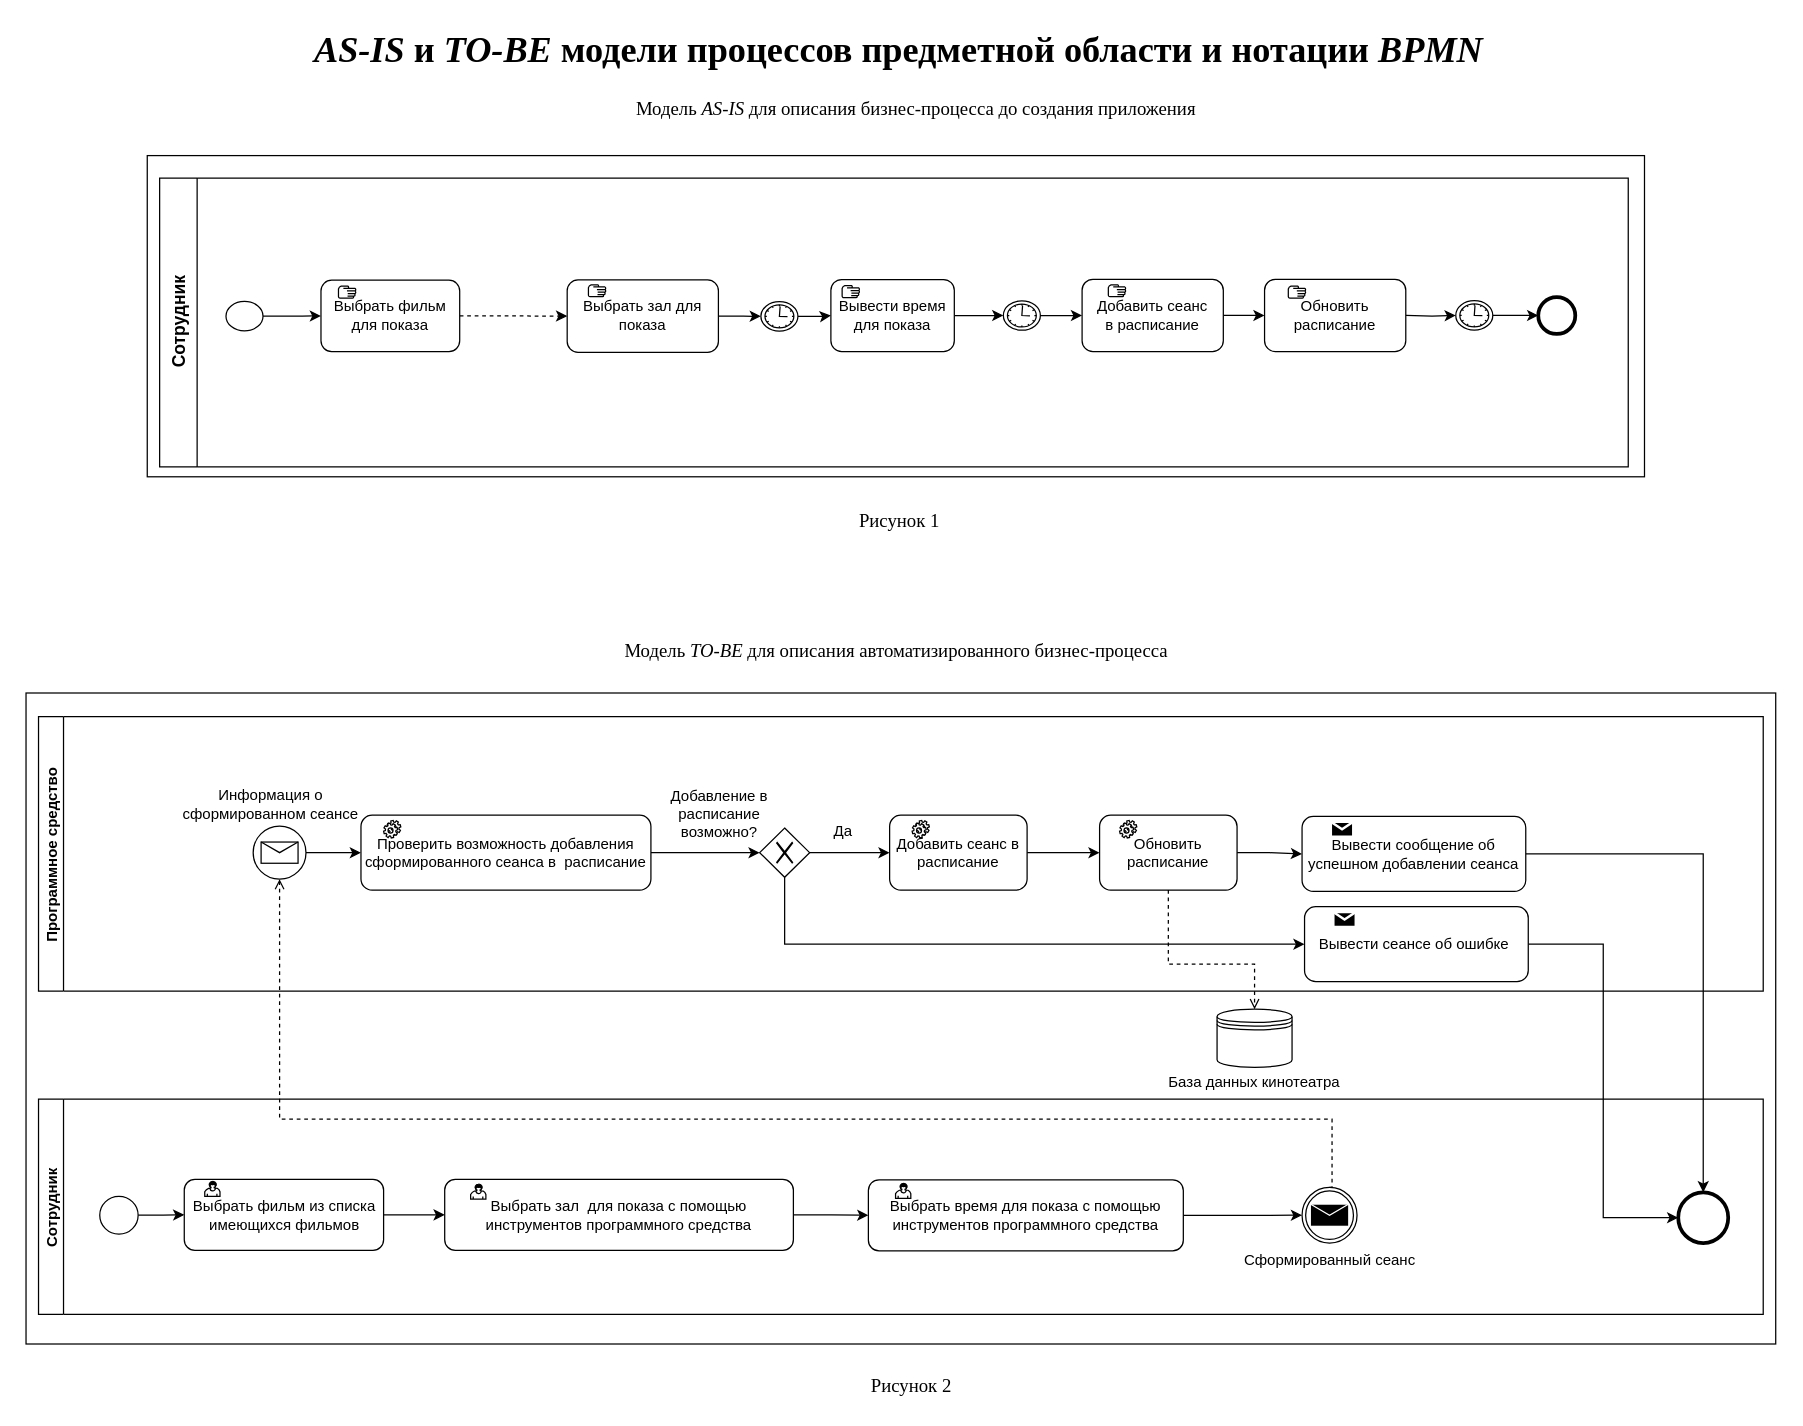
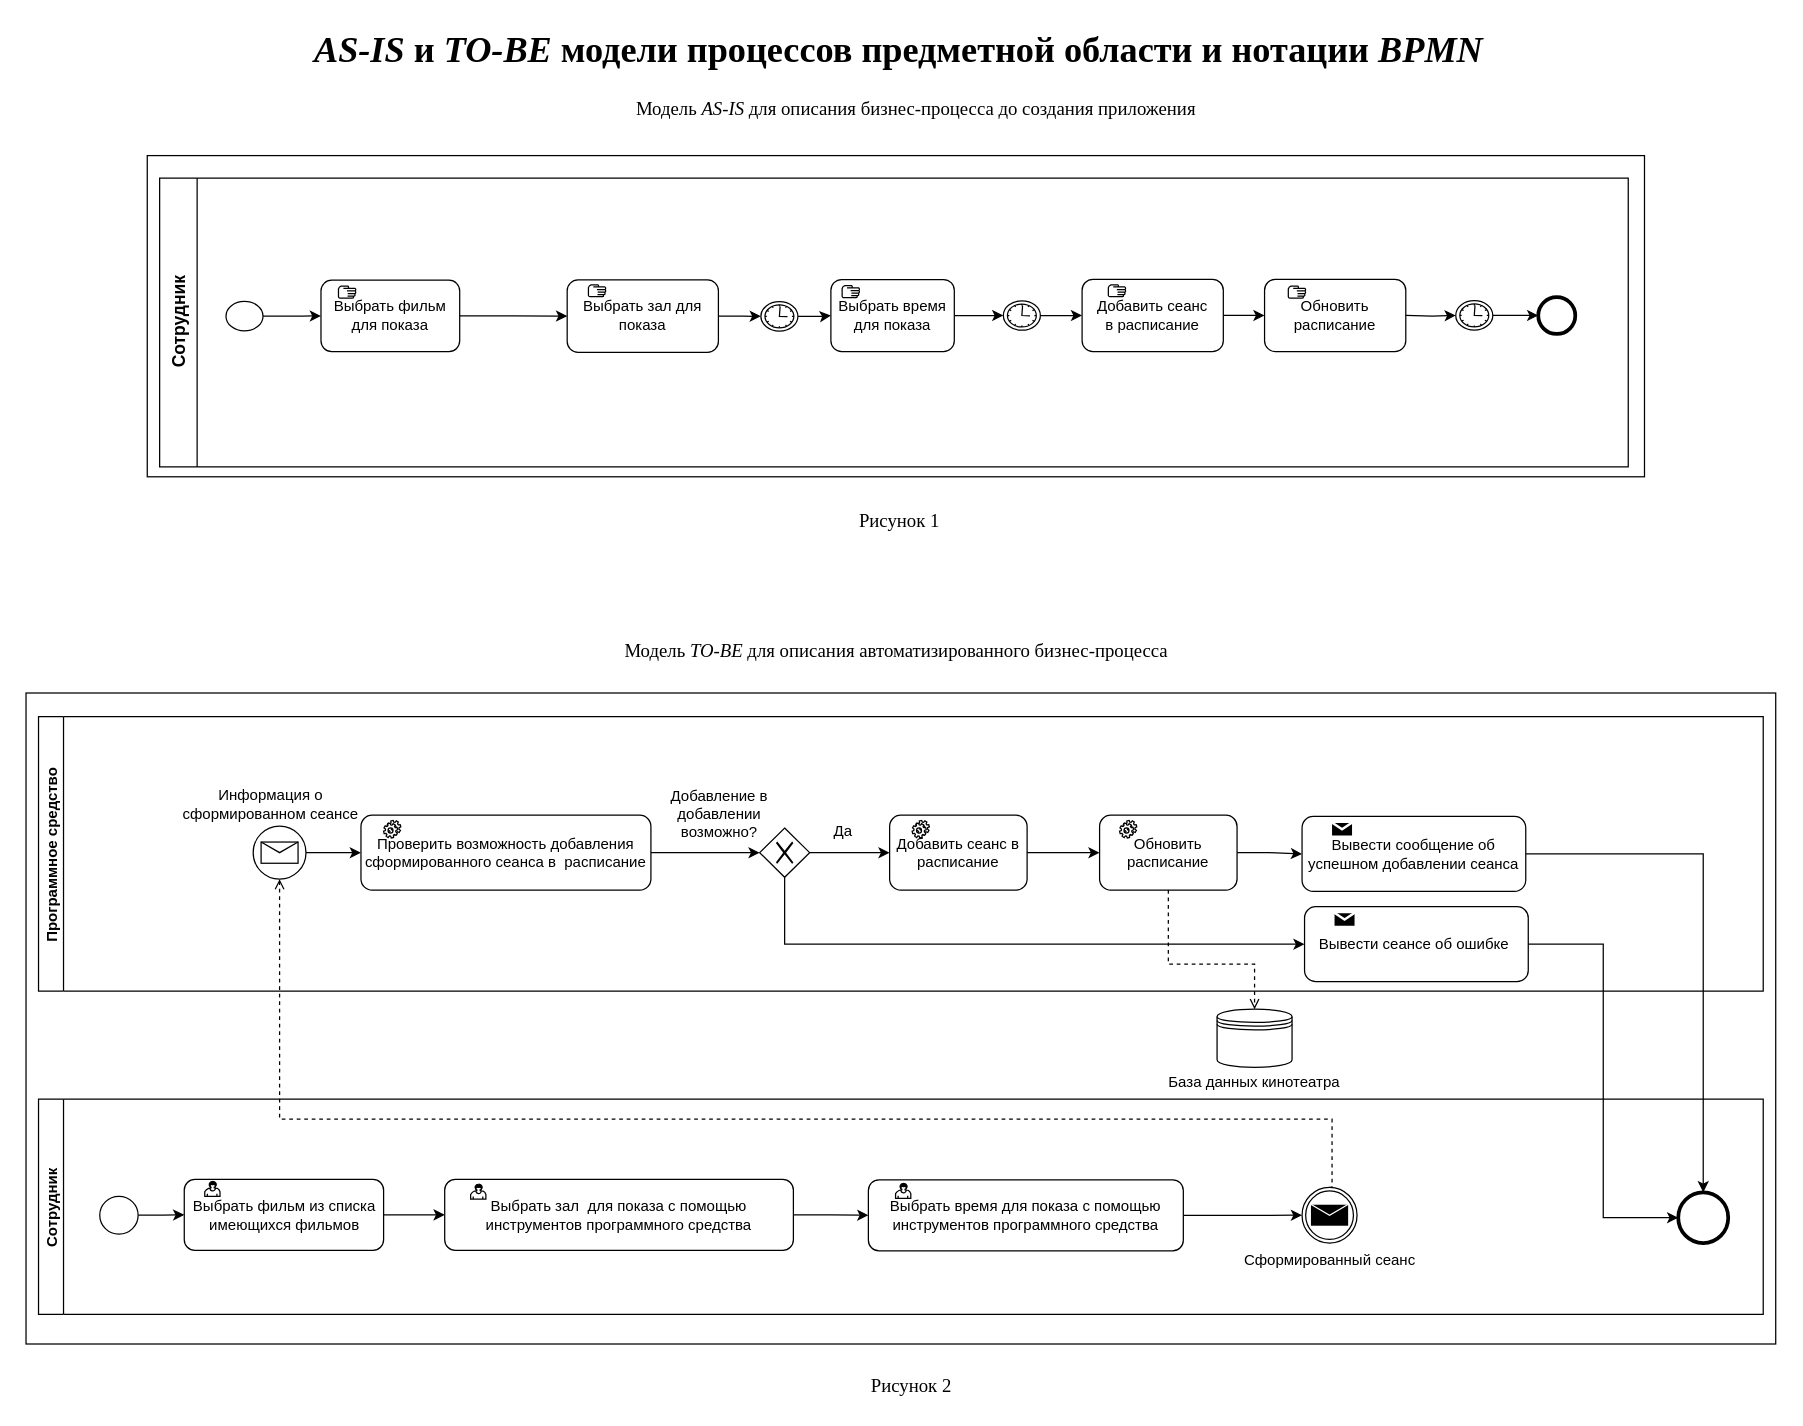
(509, 316) -> (509, 316)
(893, 316) -> (893, 316)
(719, 814) -> (719, 814)
